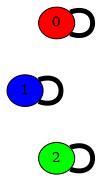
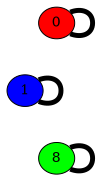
(57, 158) -> (57, 158)
